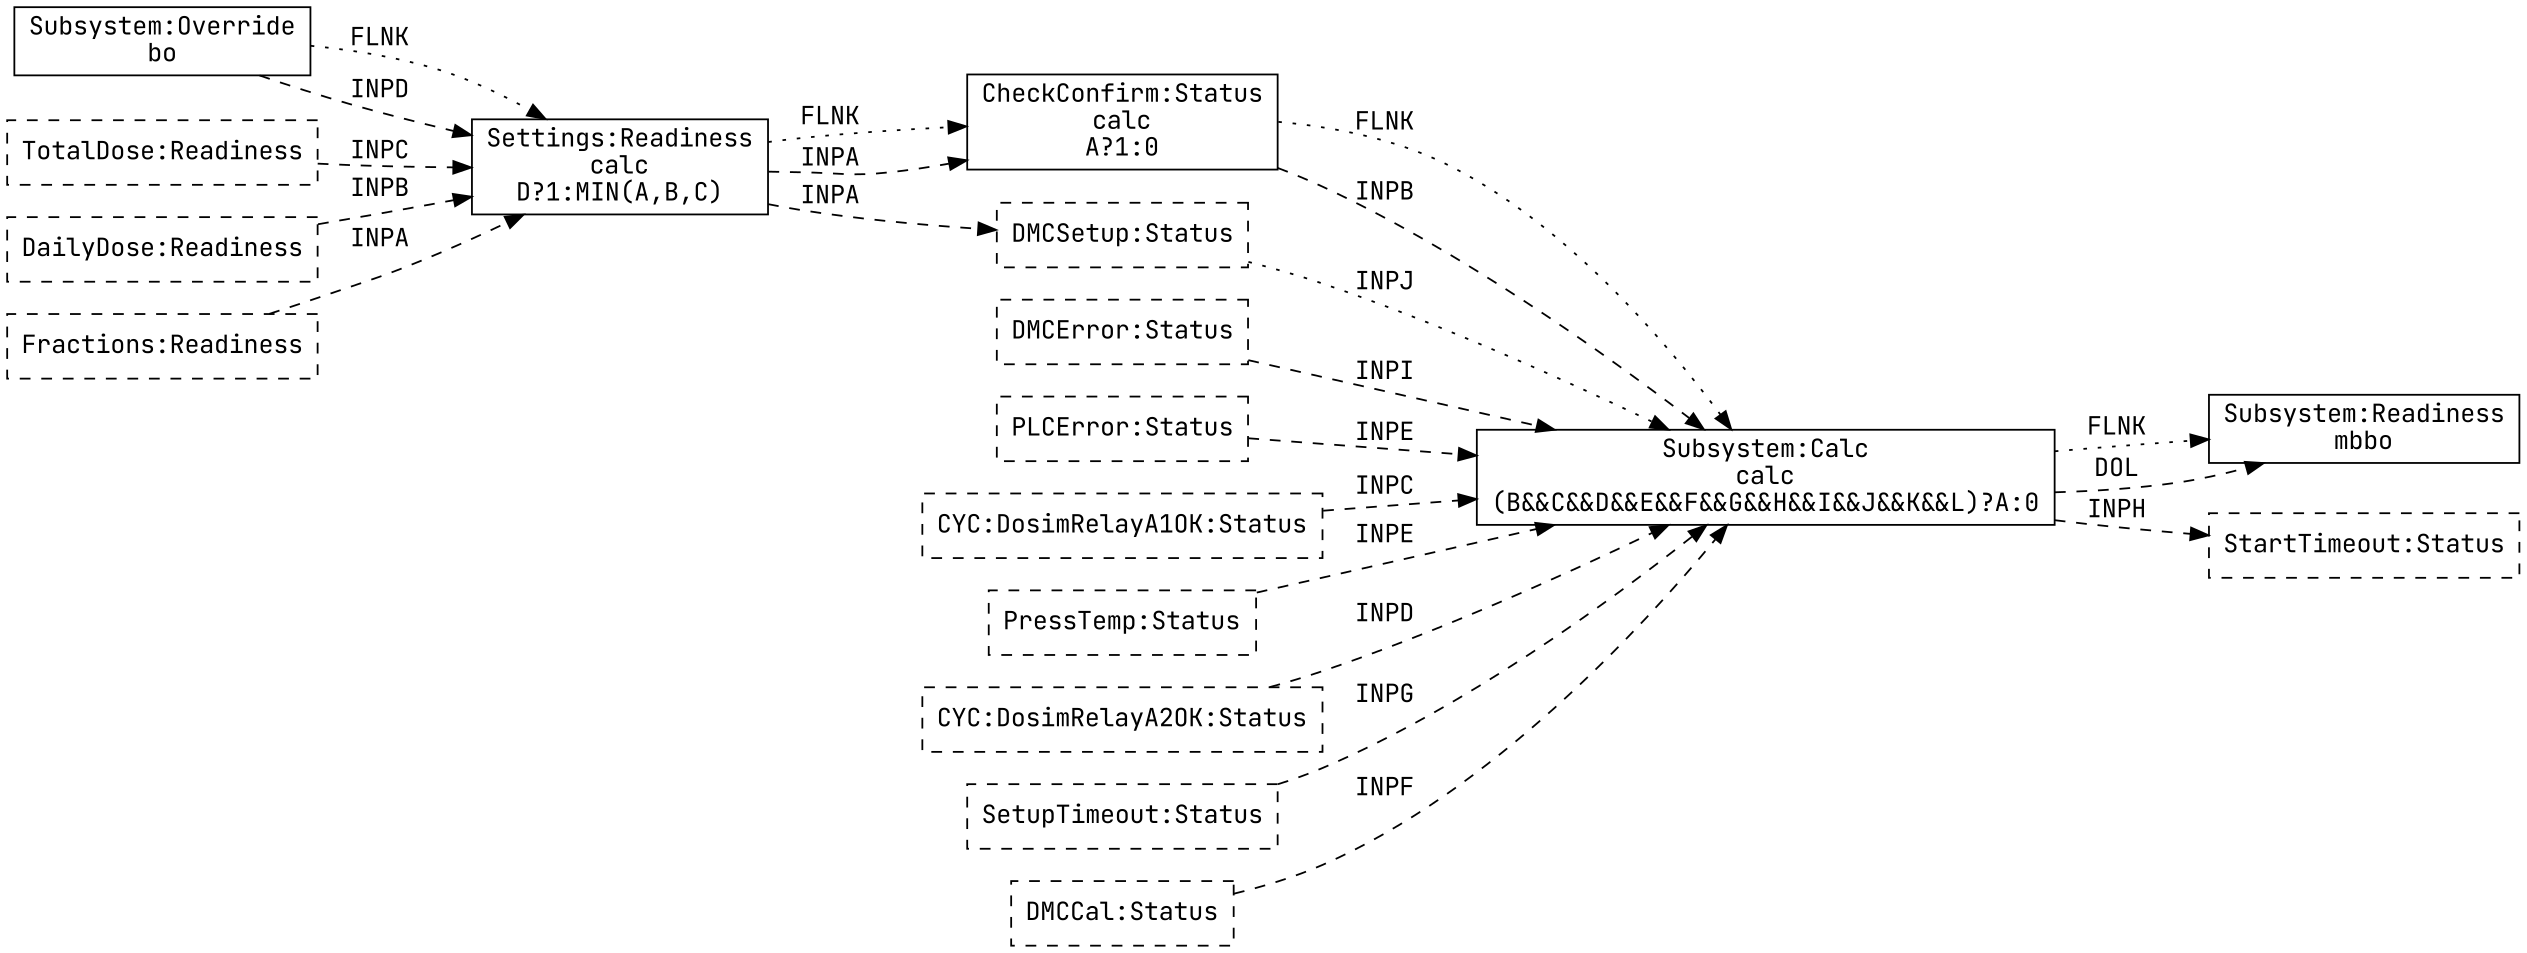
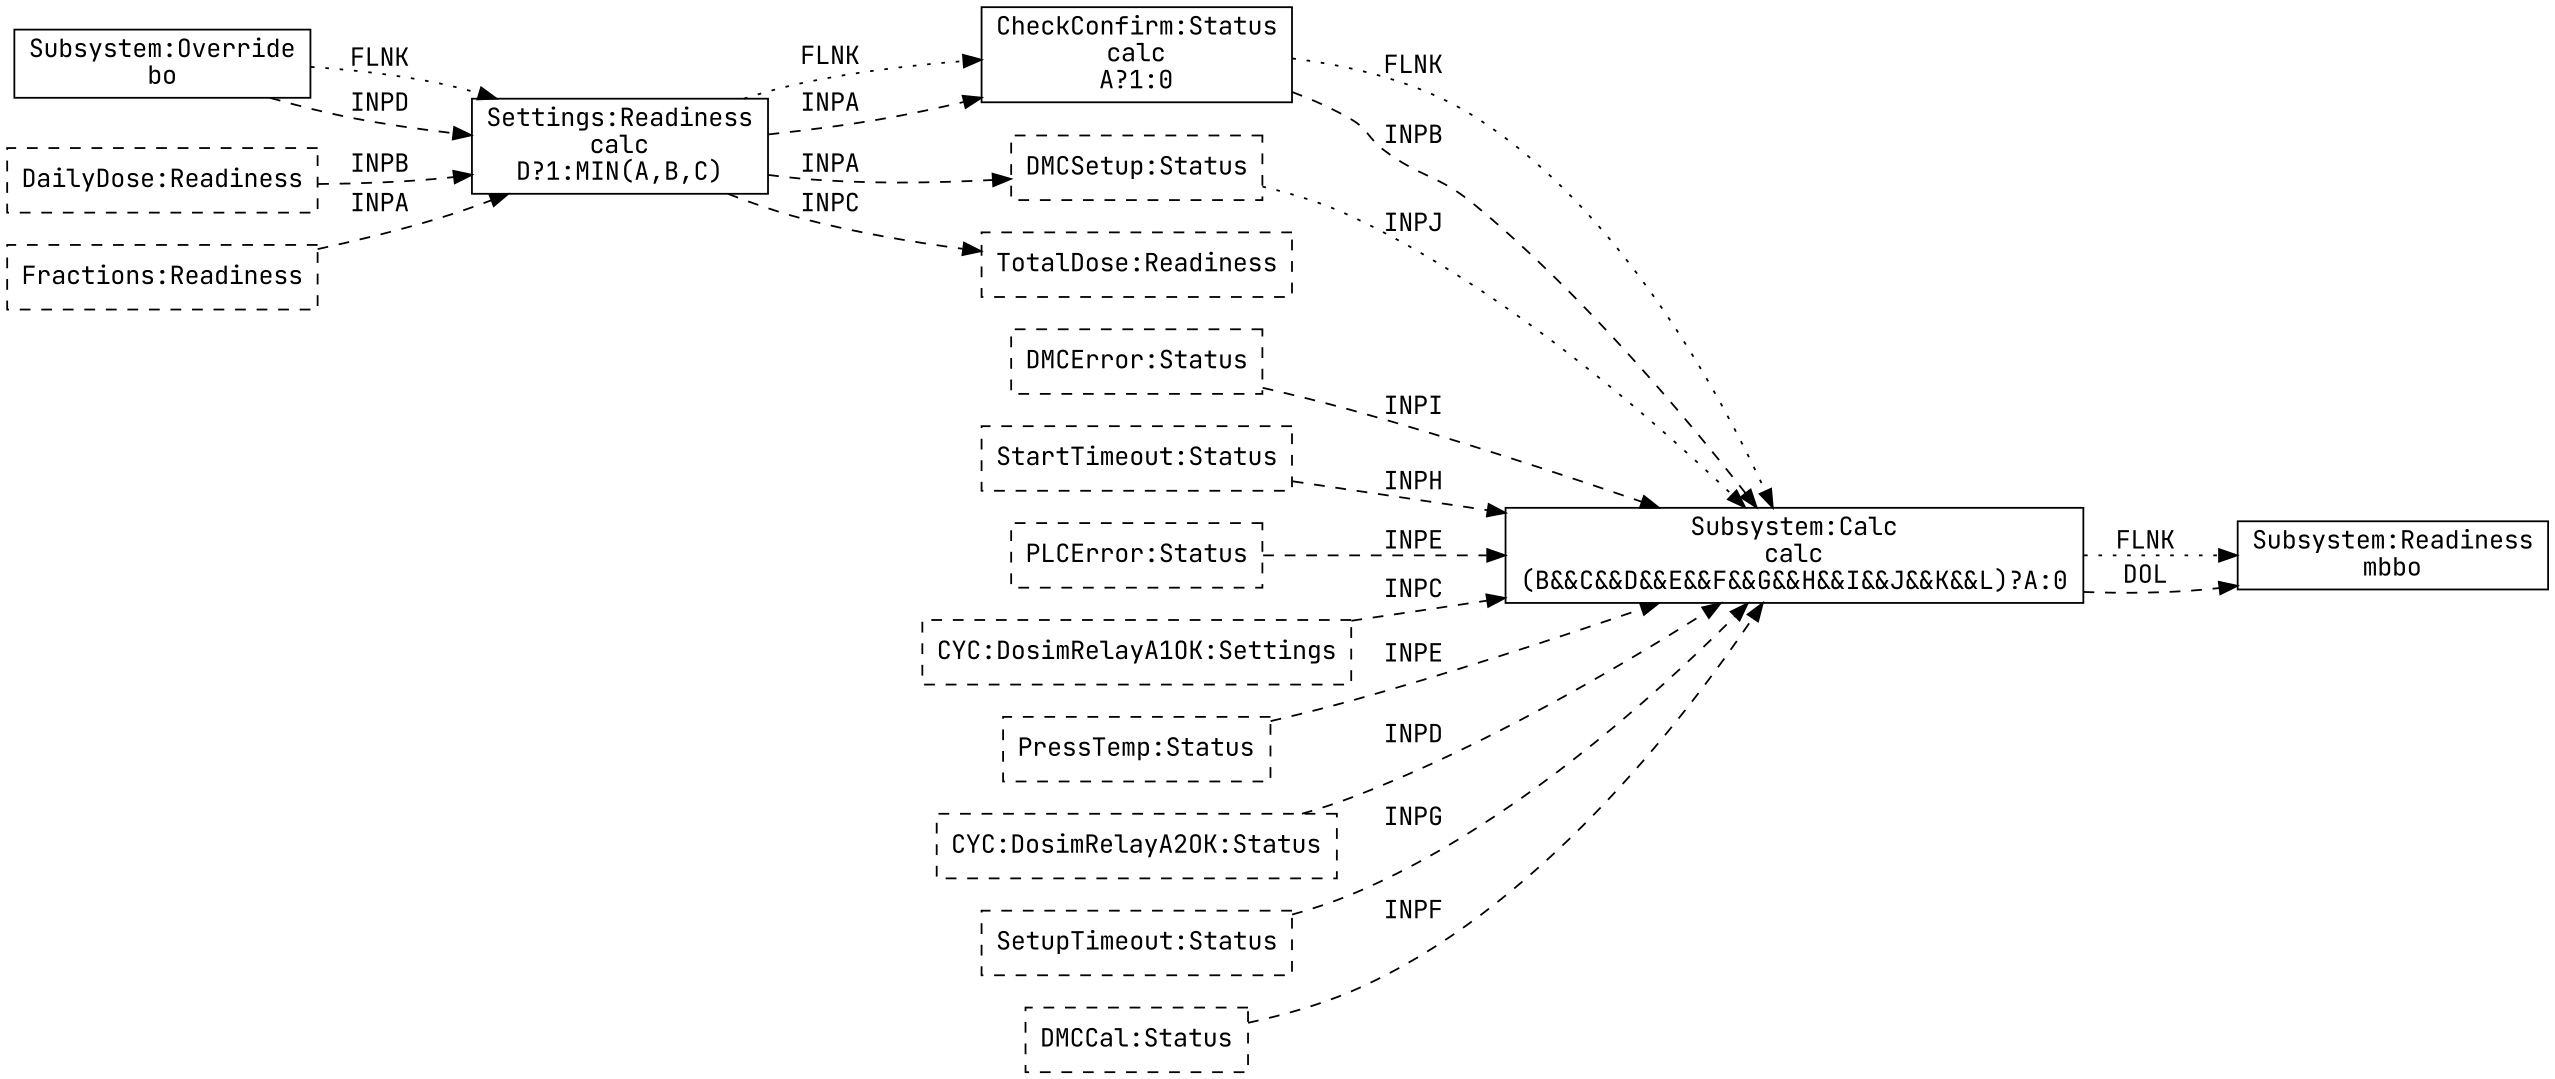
(385, 166) -> (844, 228)
(1122, 526) -> (1137, 652)
(2122, 528) -> (1390, 496)
